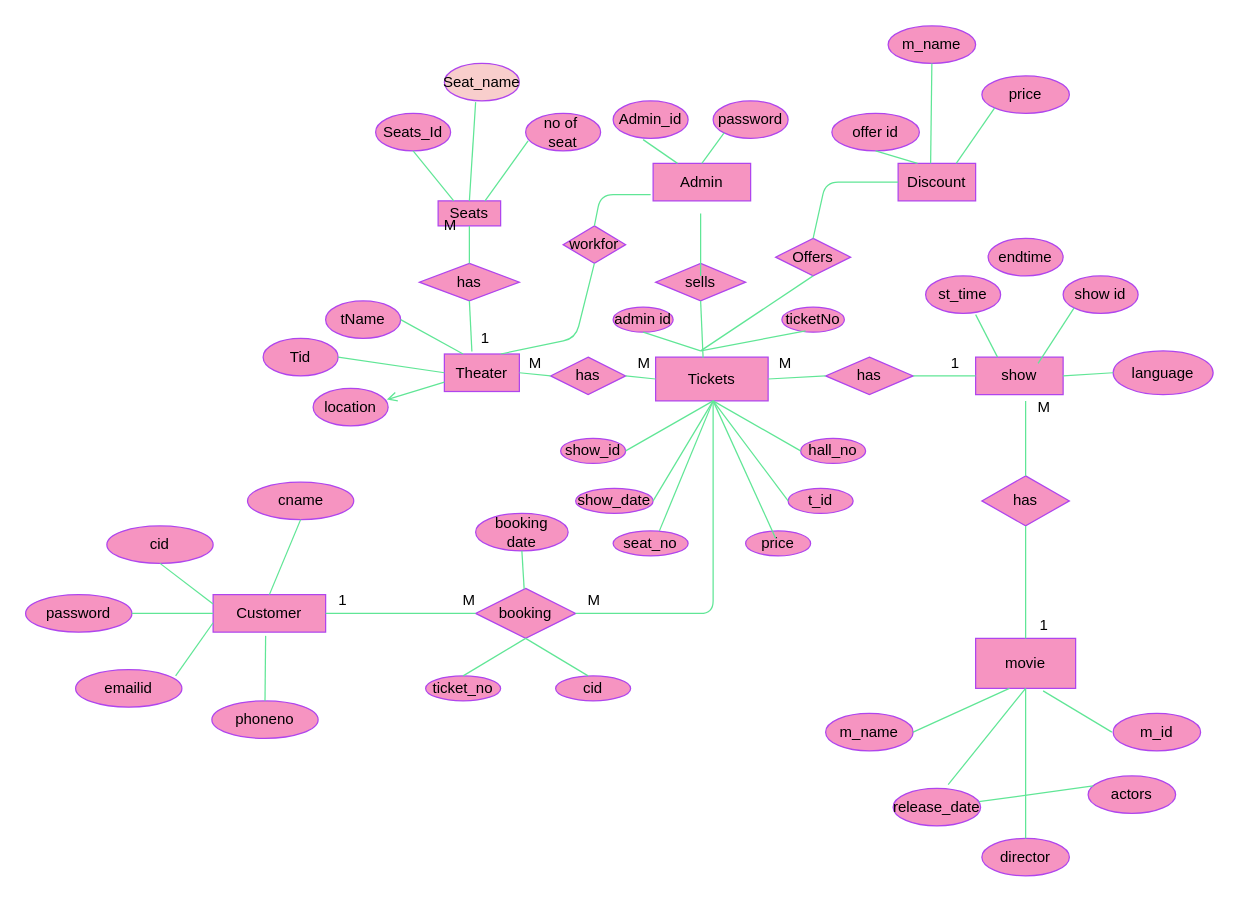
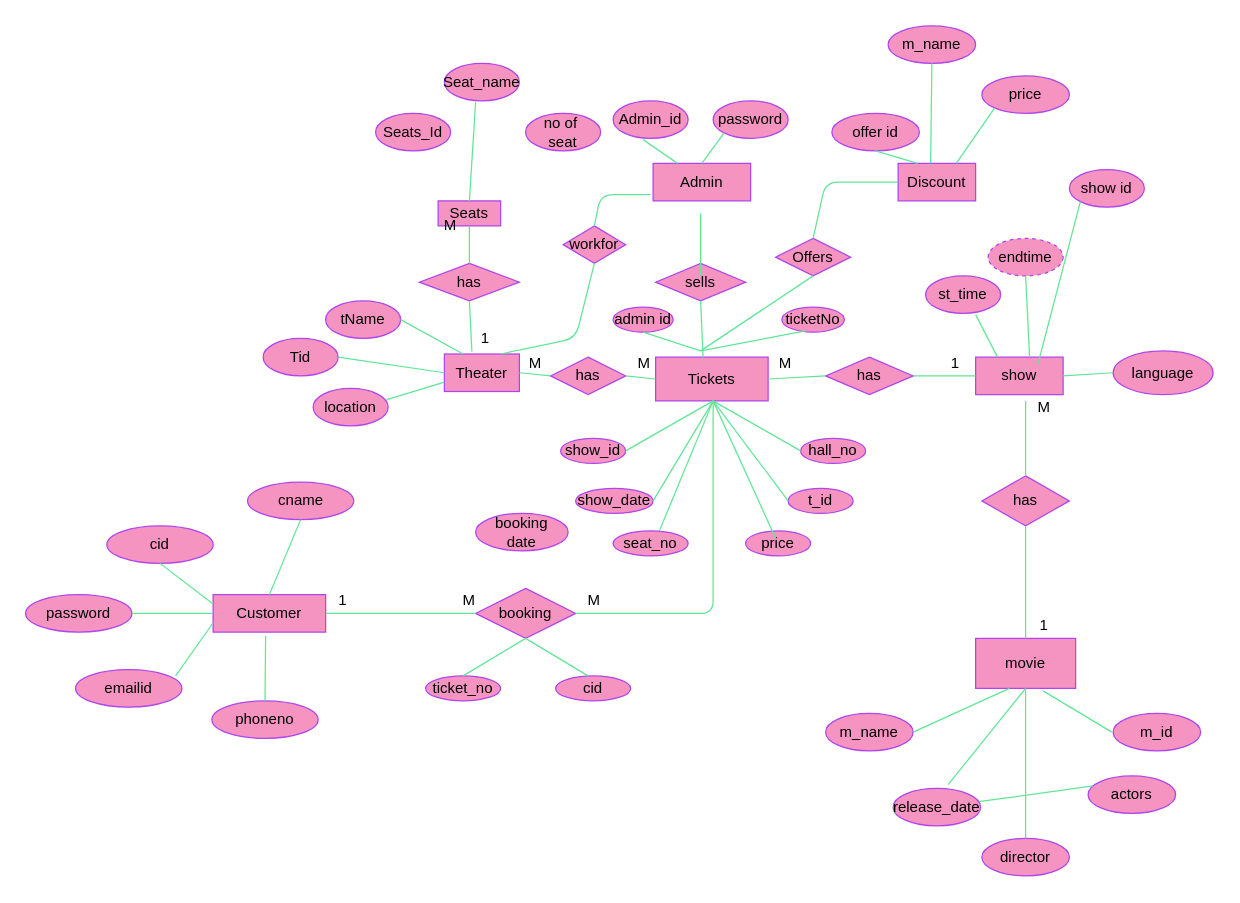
(482, 82) -> (482, 82)
(506, 171) -> none
(433, 176) -> none
(1026, 257) -> (1026, 257)
(1101, 294) -> (1107, 188)
none -> (1028, 317)
(392, 398) -> (392, 398)
(523, 570) -> none
